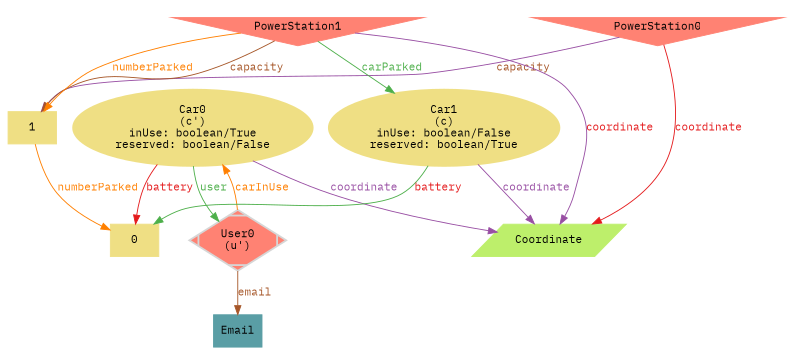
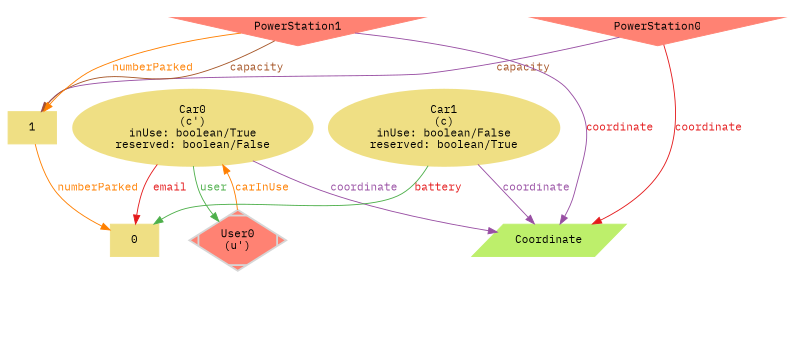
(352, 65) -> none
(170, 188) -> (170, 188)
(238, 331) -> none
